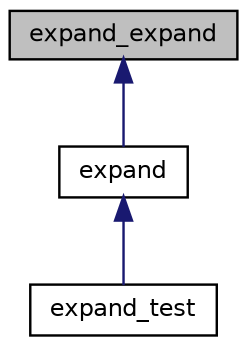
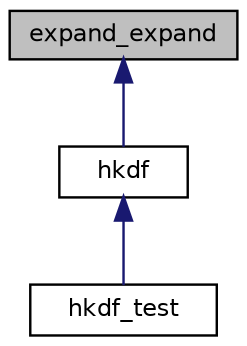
(124, 172) -> (124, 172)
(124, 310) -> (124, 310)
